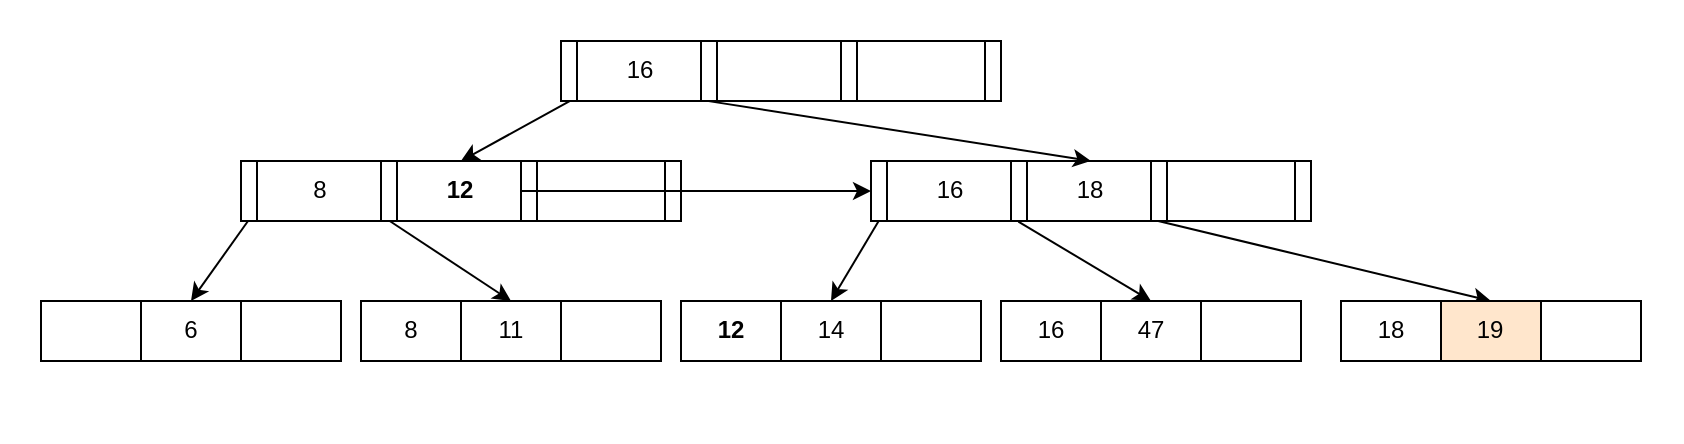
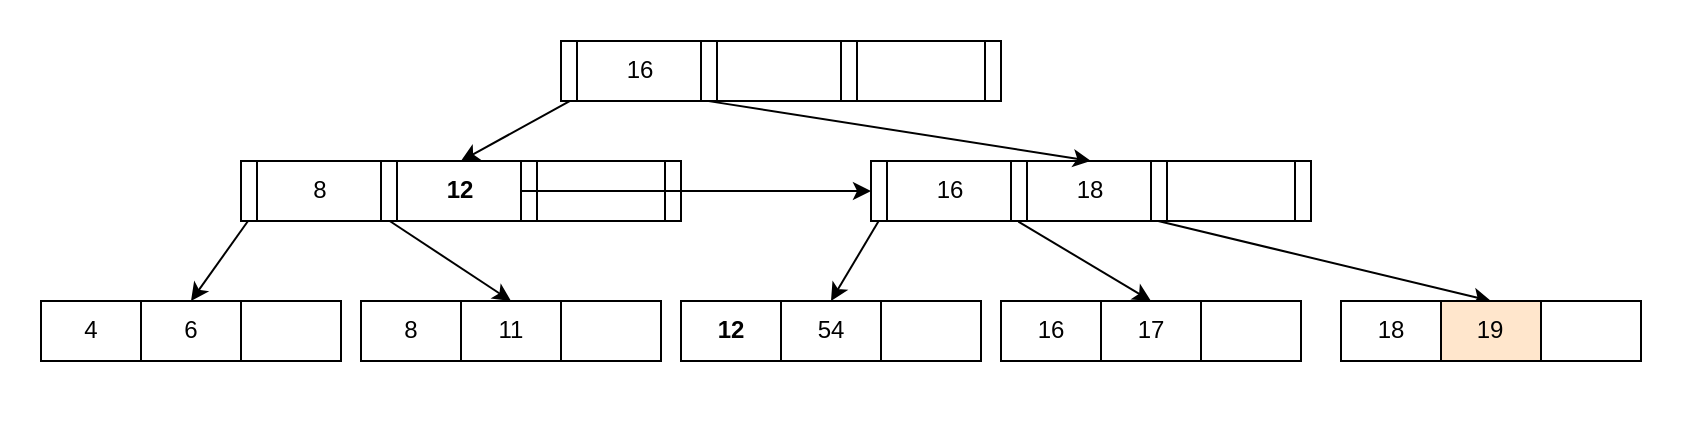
none -> (91, 331)
(832, 331) -> (832, 331)
(1152, 331) -> (1152, 331)
